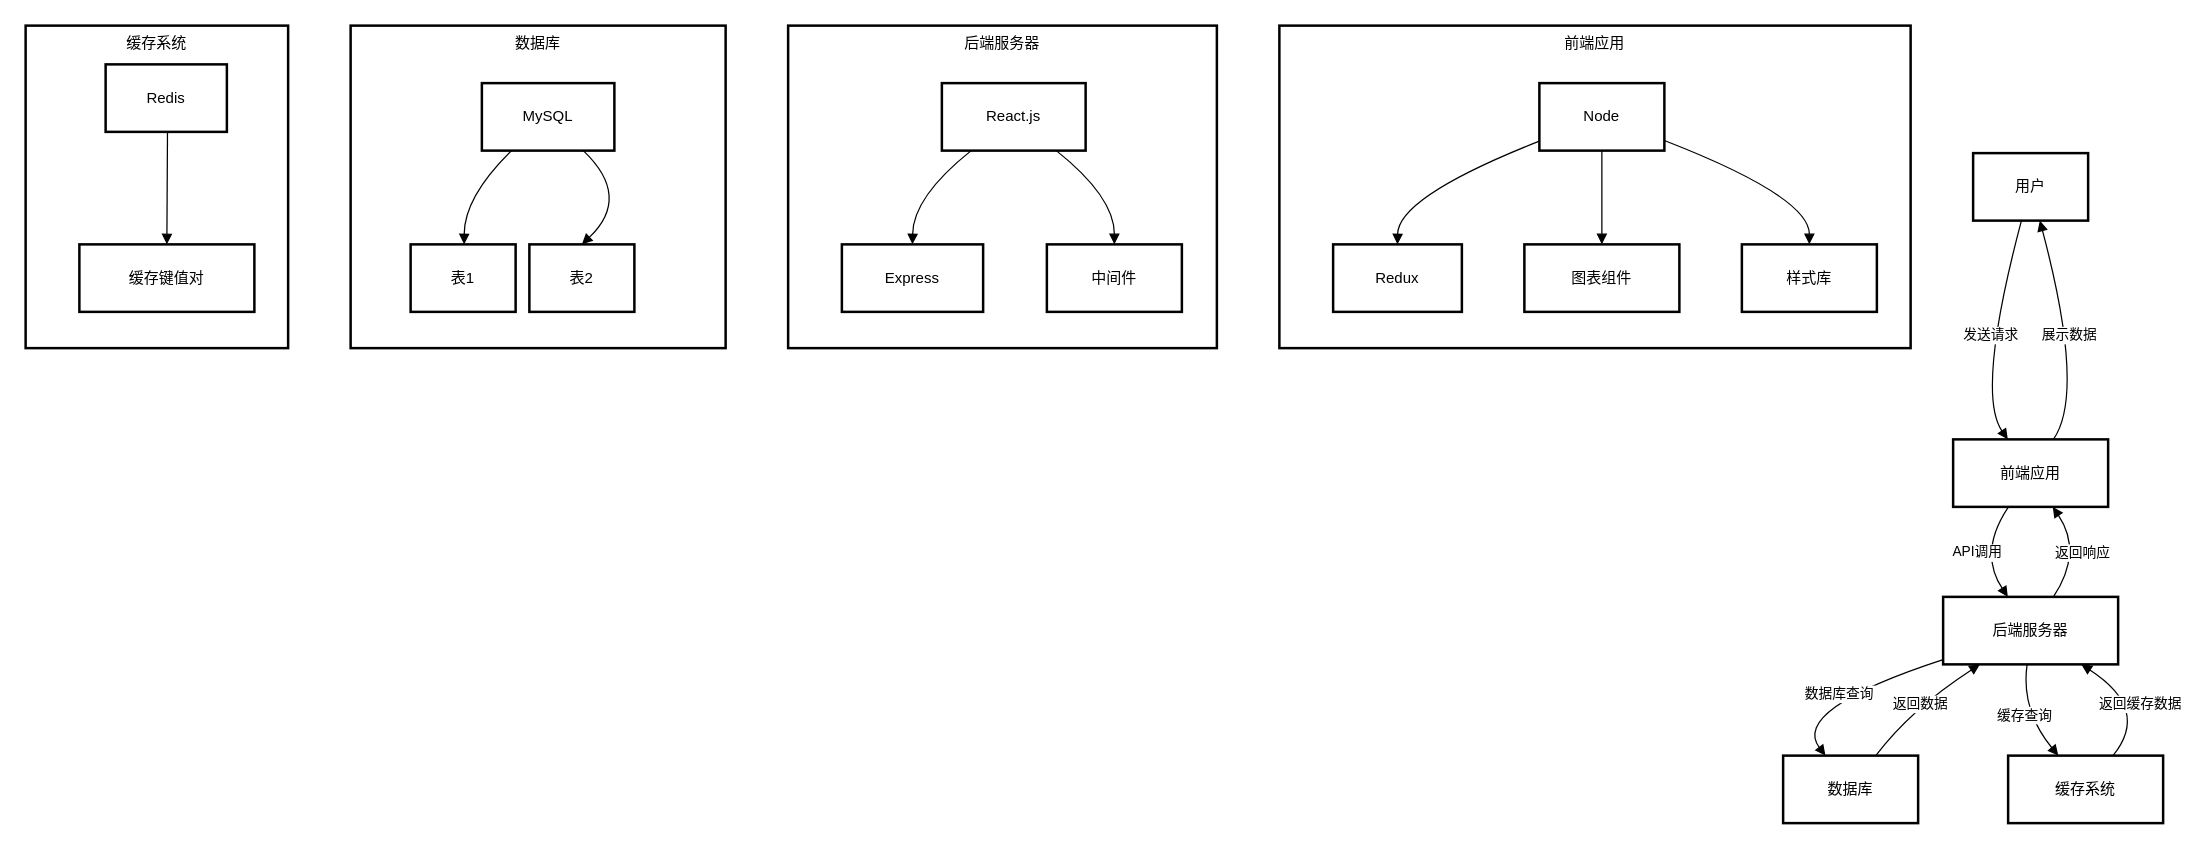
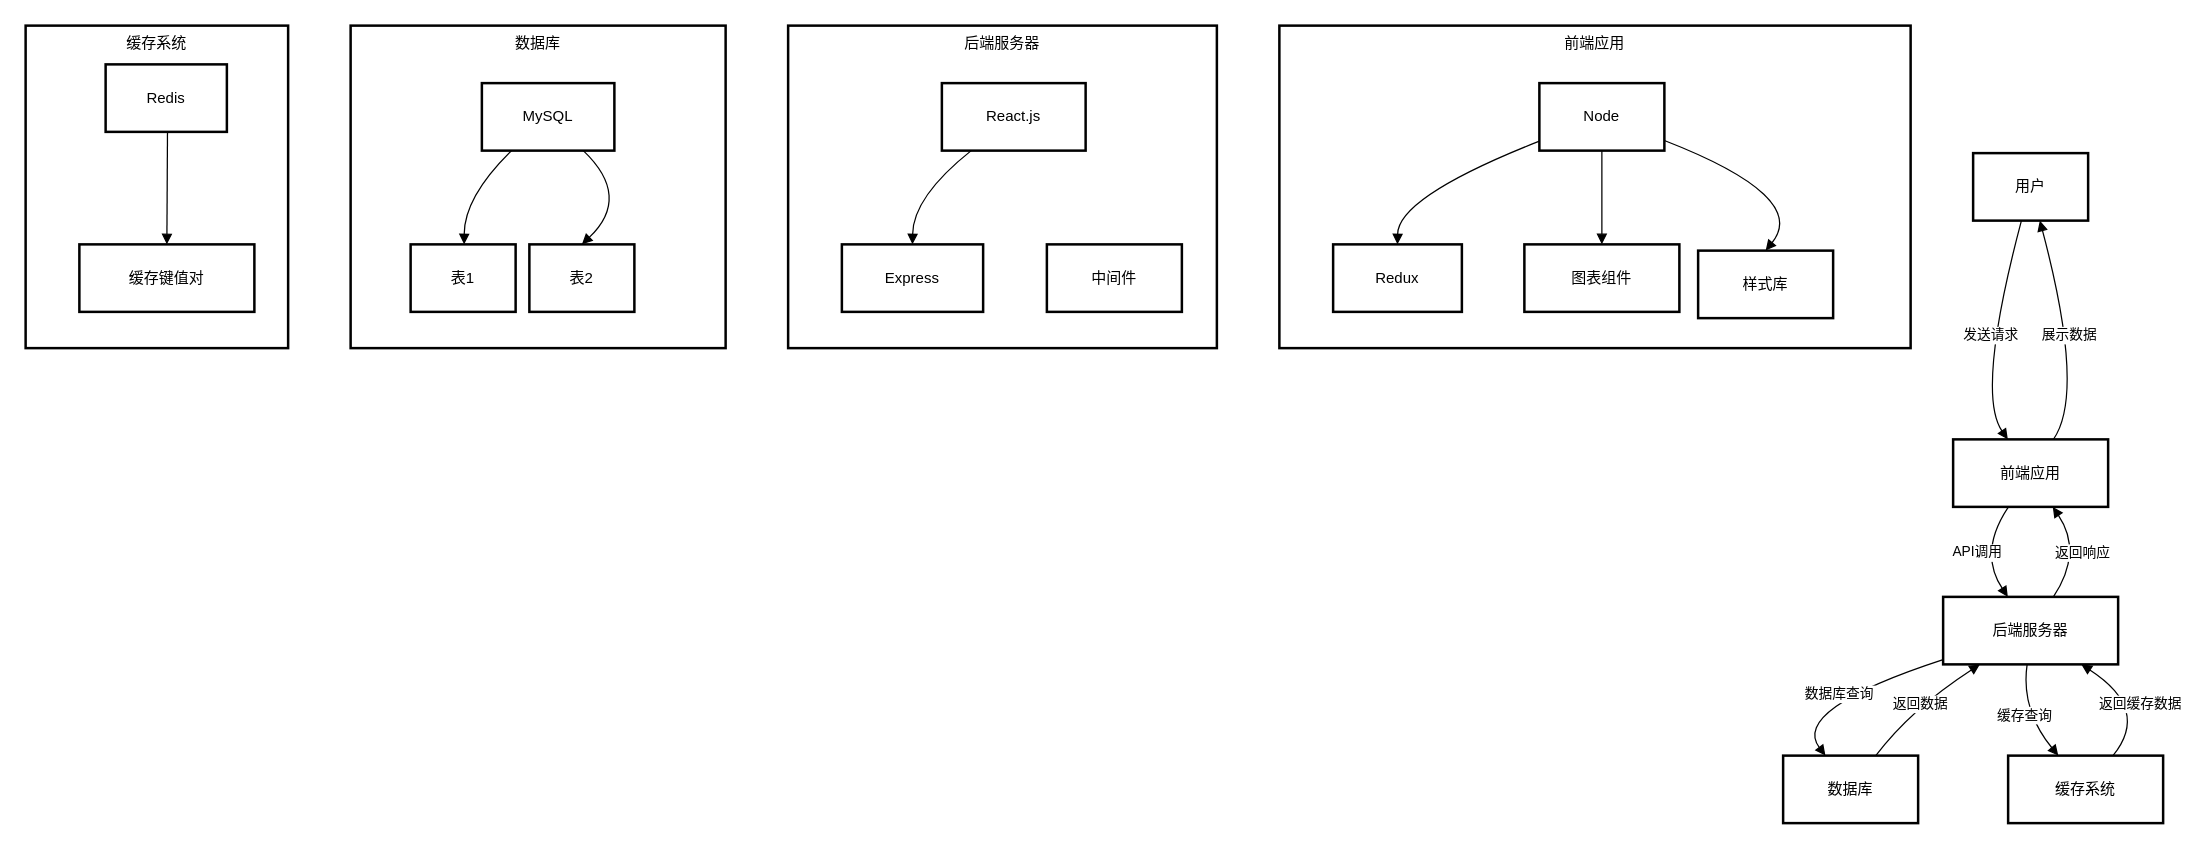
(1093, 186) -> none
(1809, 278) -> (1766, 284)
